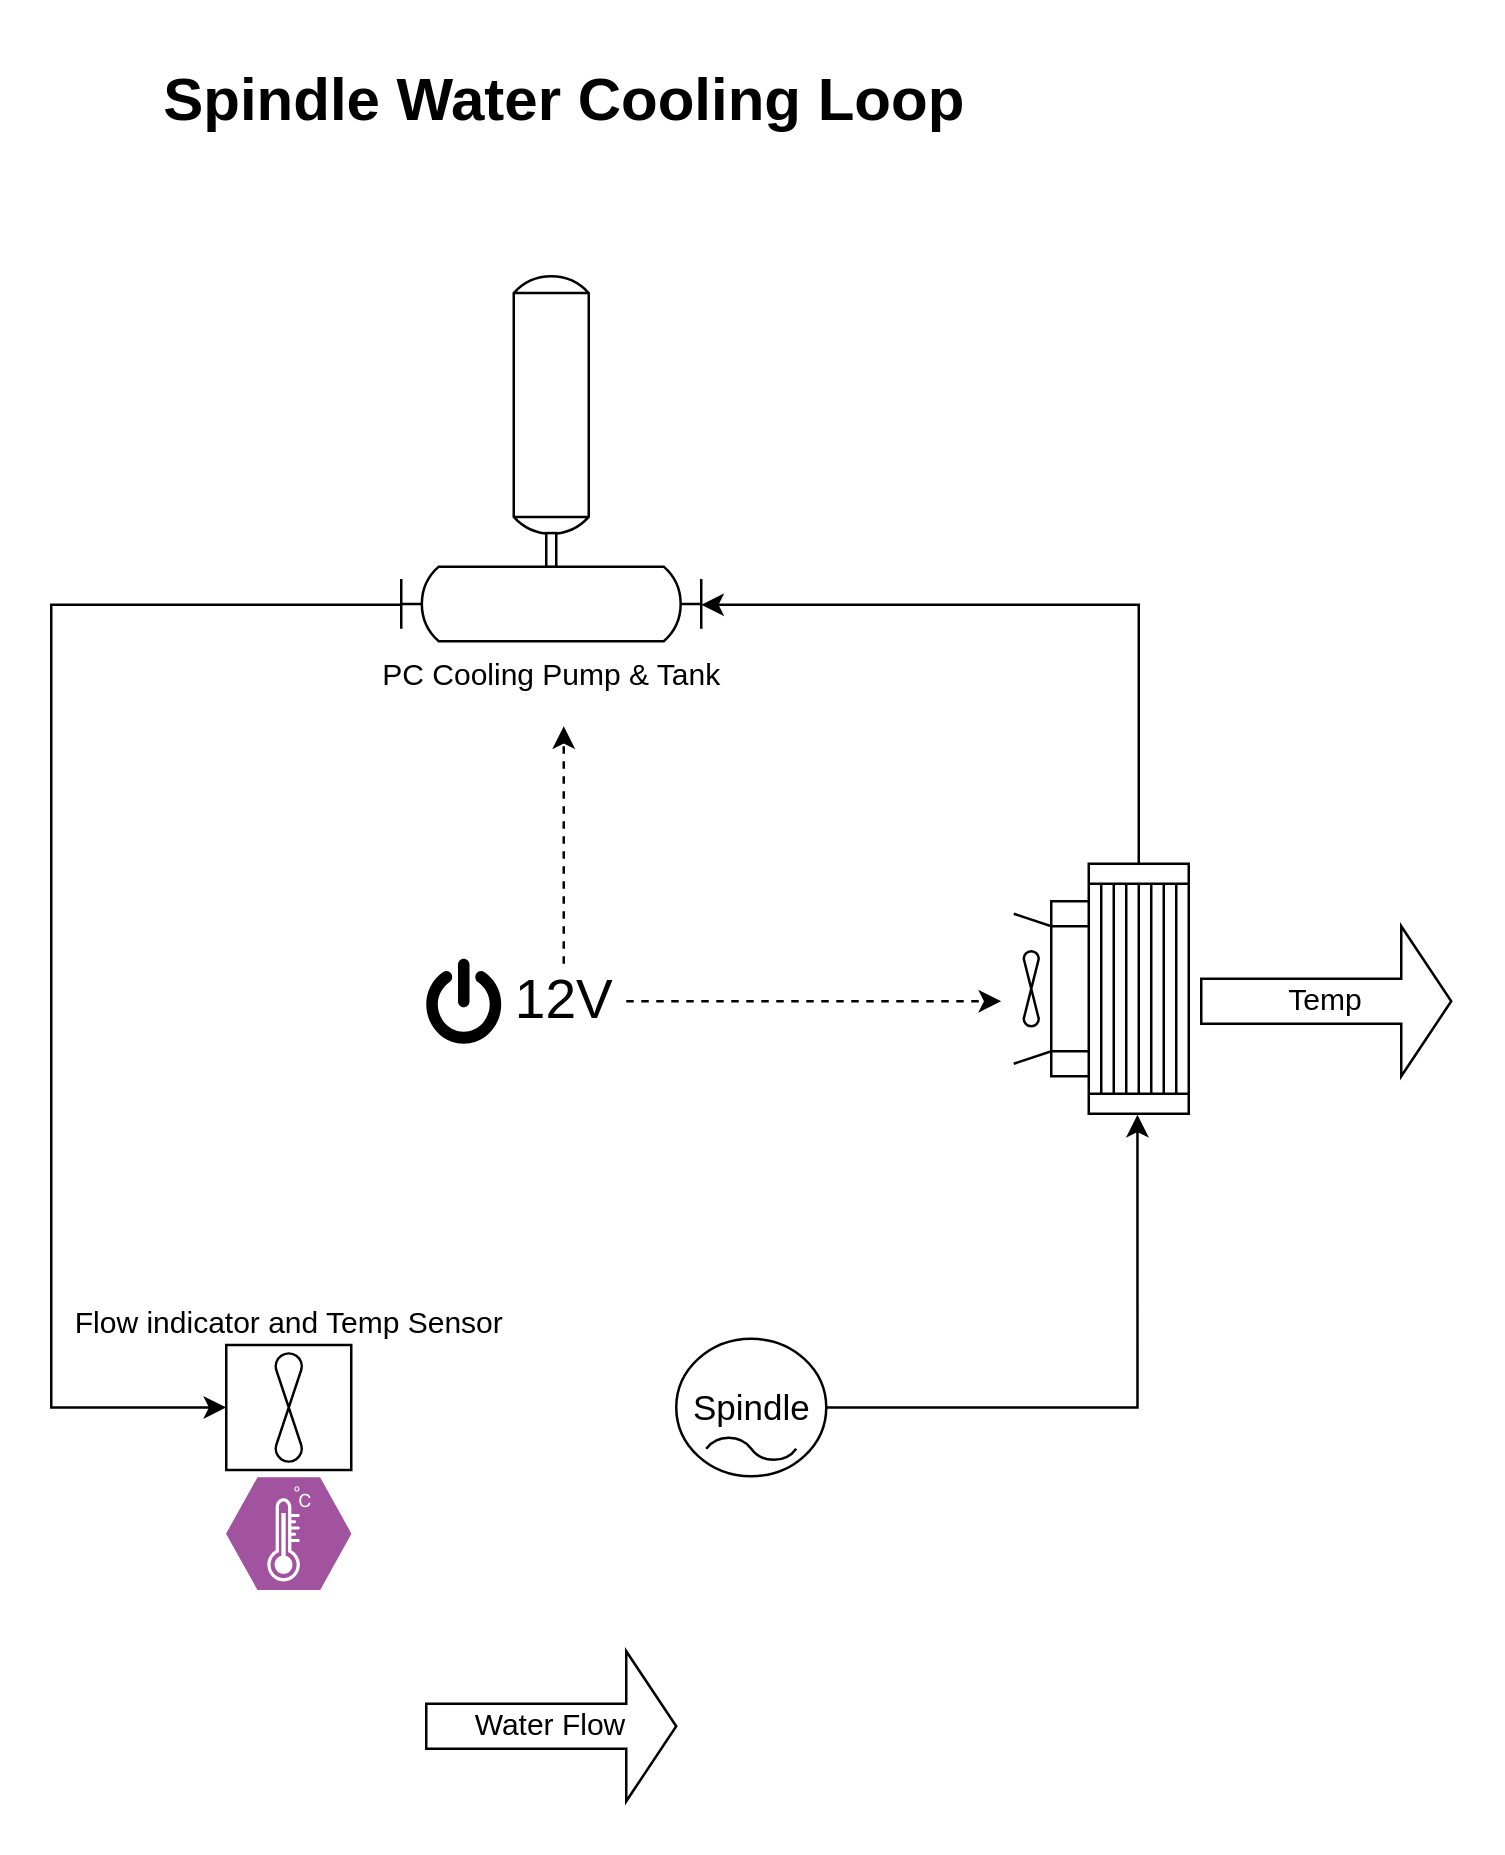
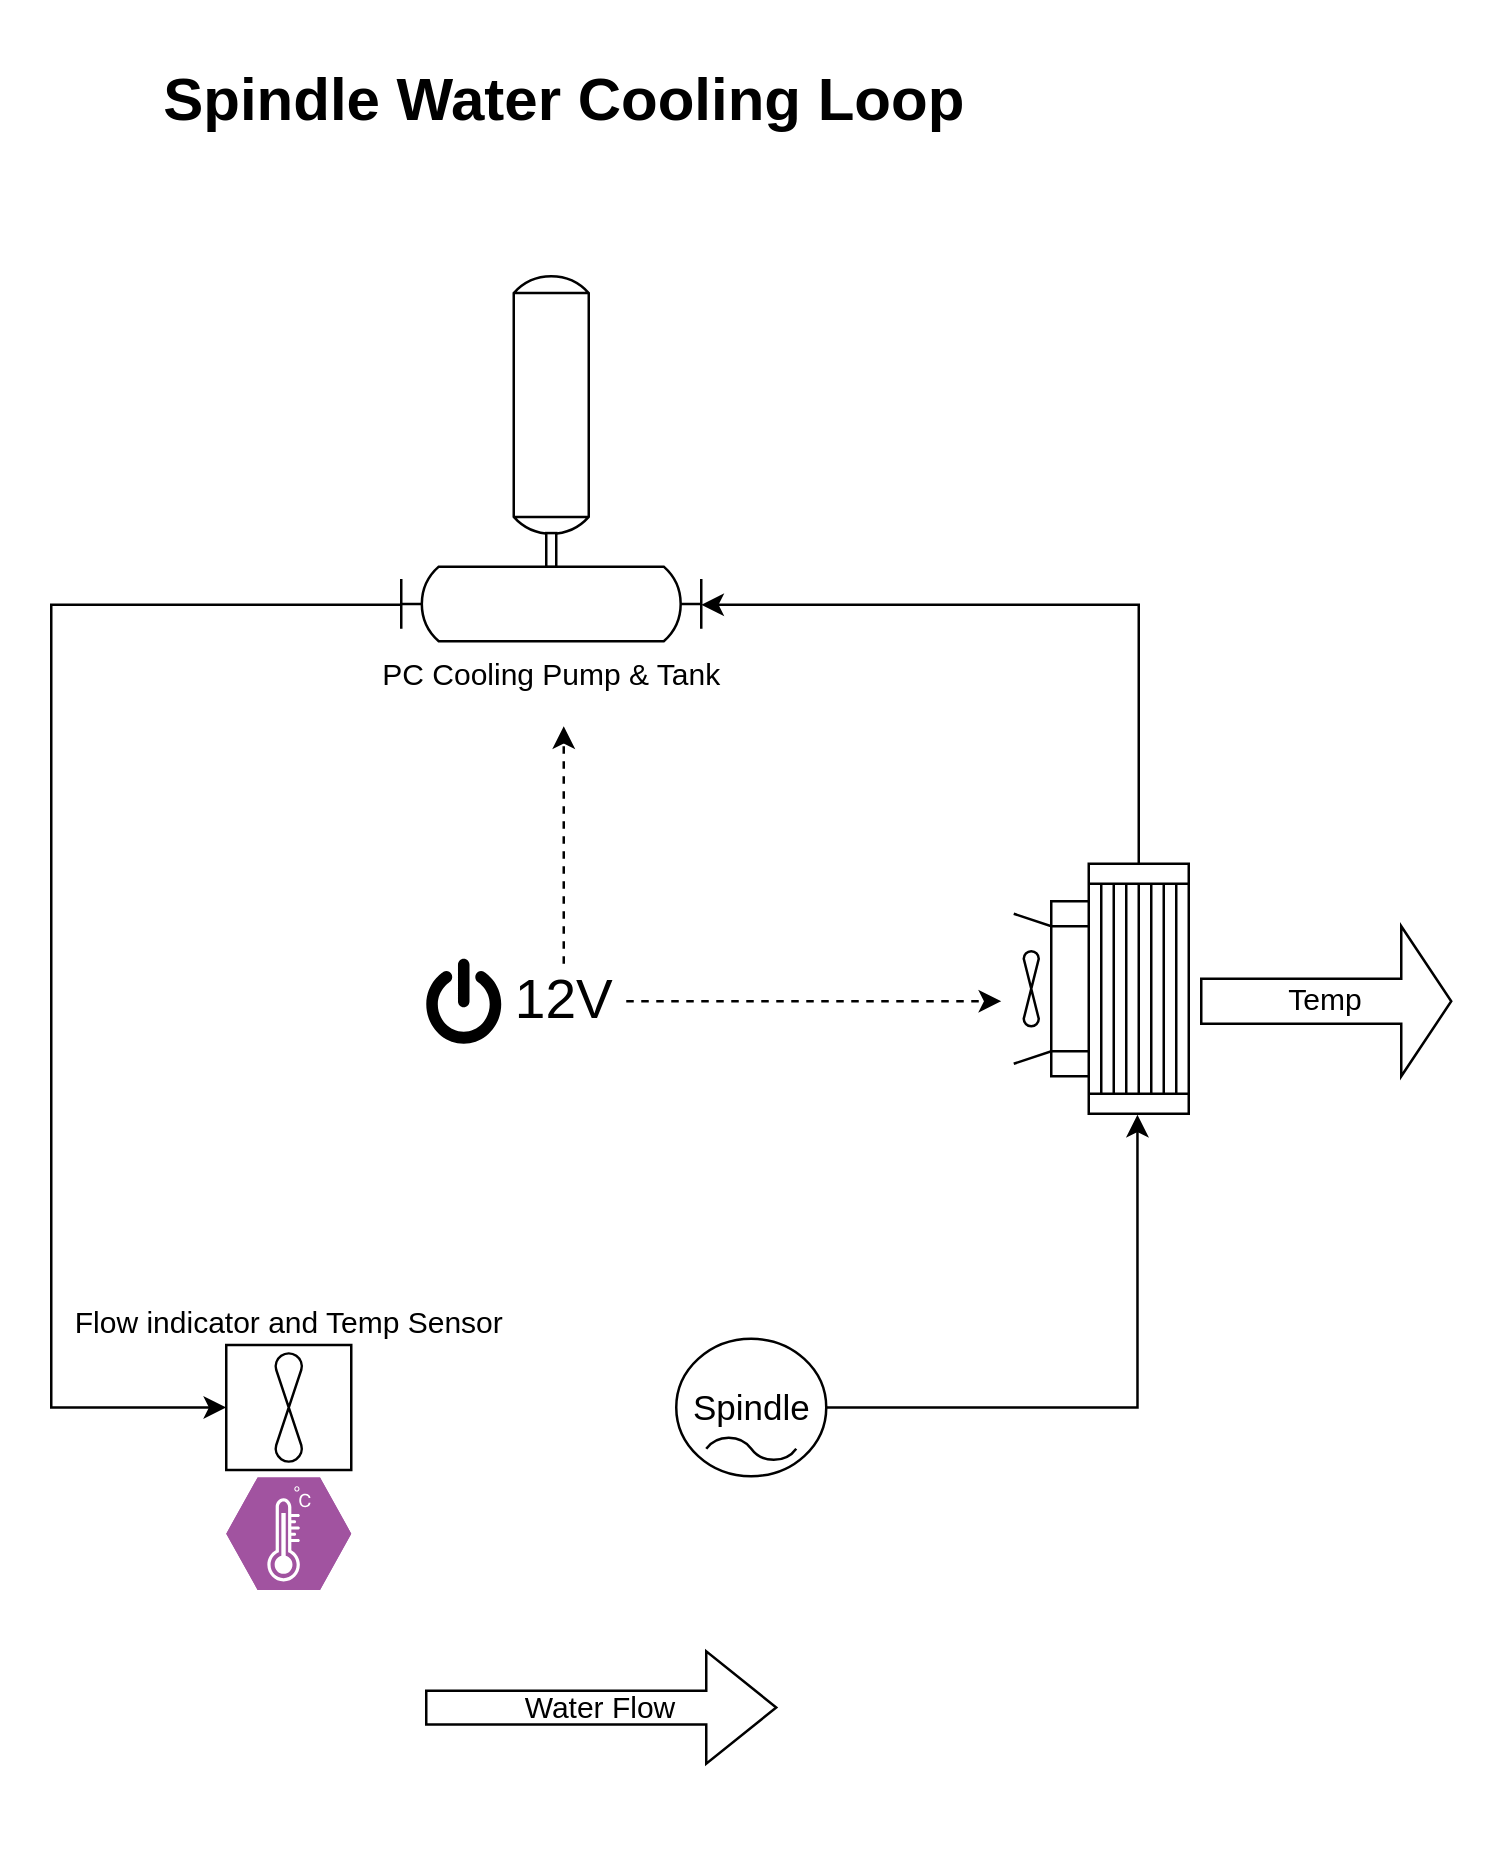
(551, 1726) -> (601, 1708)
